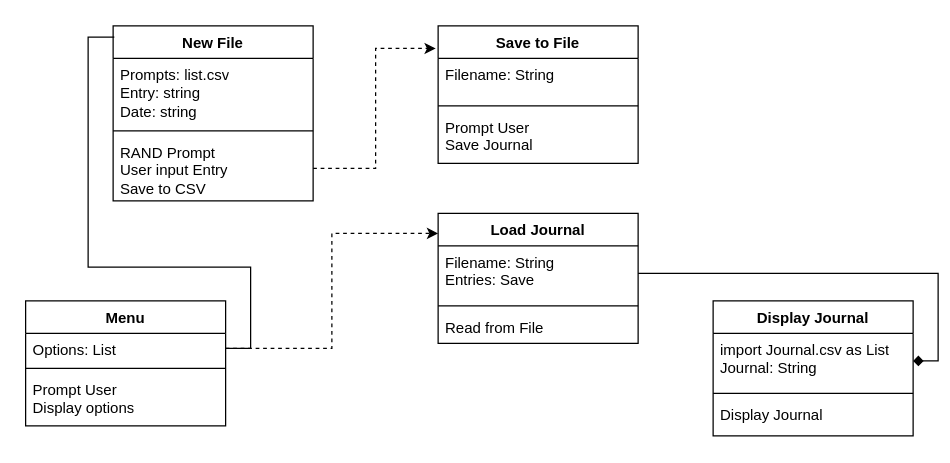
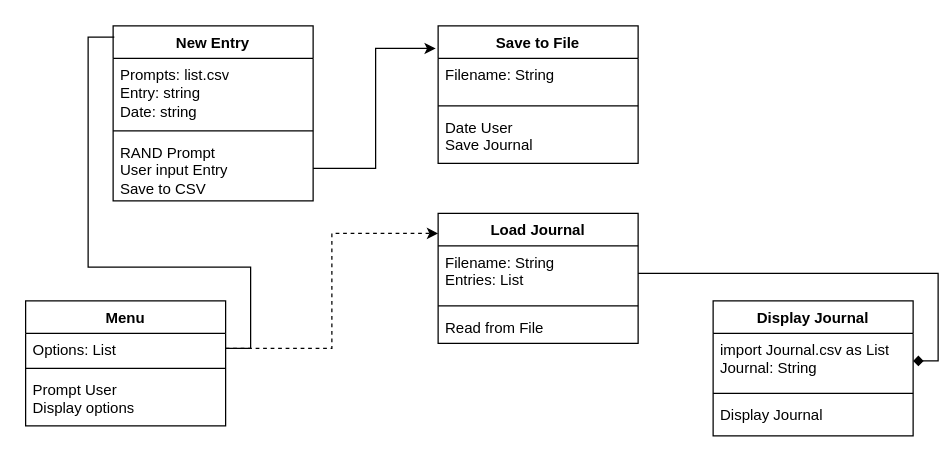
(213, 43) -> (213, 43)
(376, 113) -> (376, 113)
(492, 137) -> (492, 137)
(503, 272) -> (503, 272)
